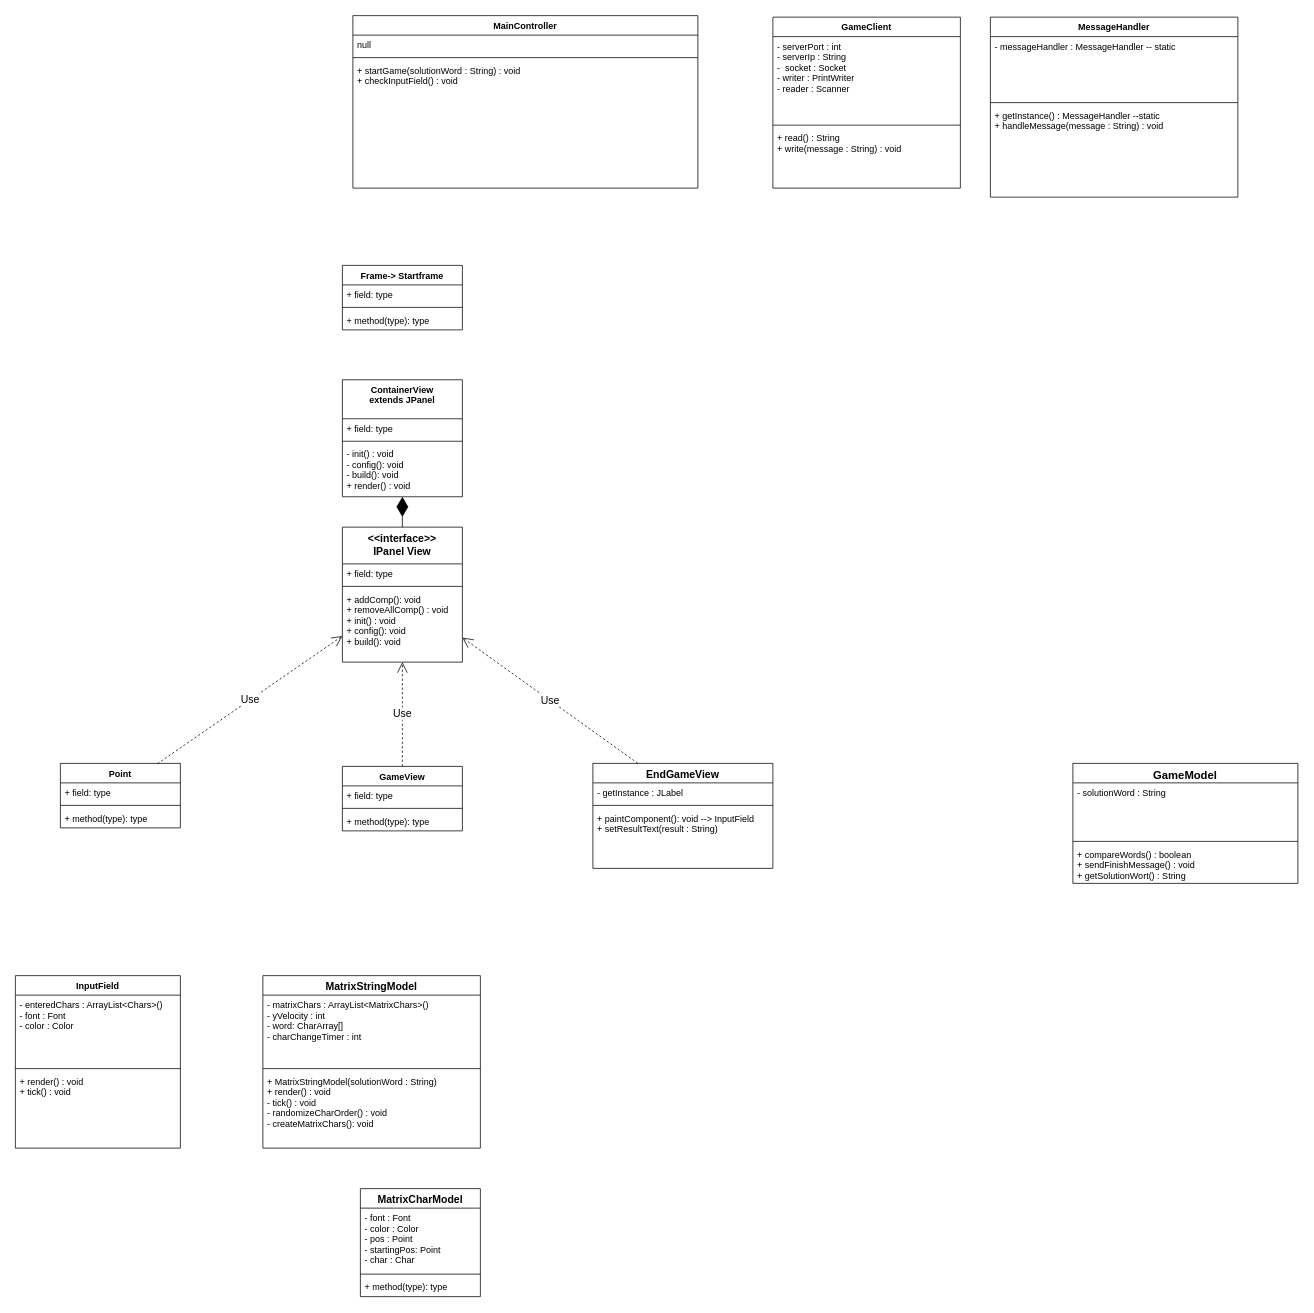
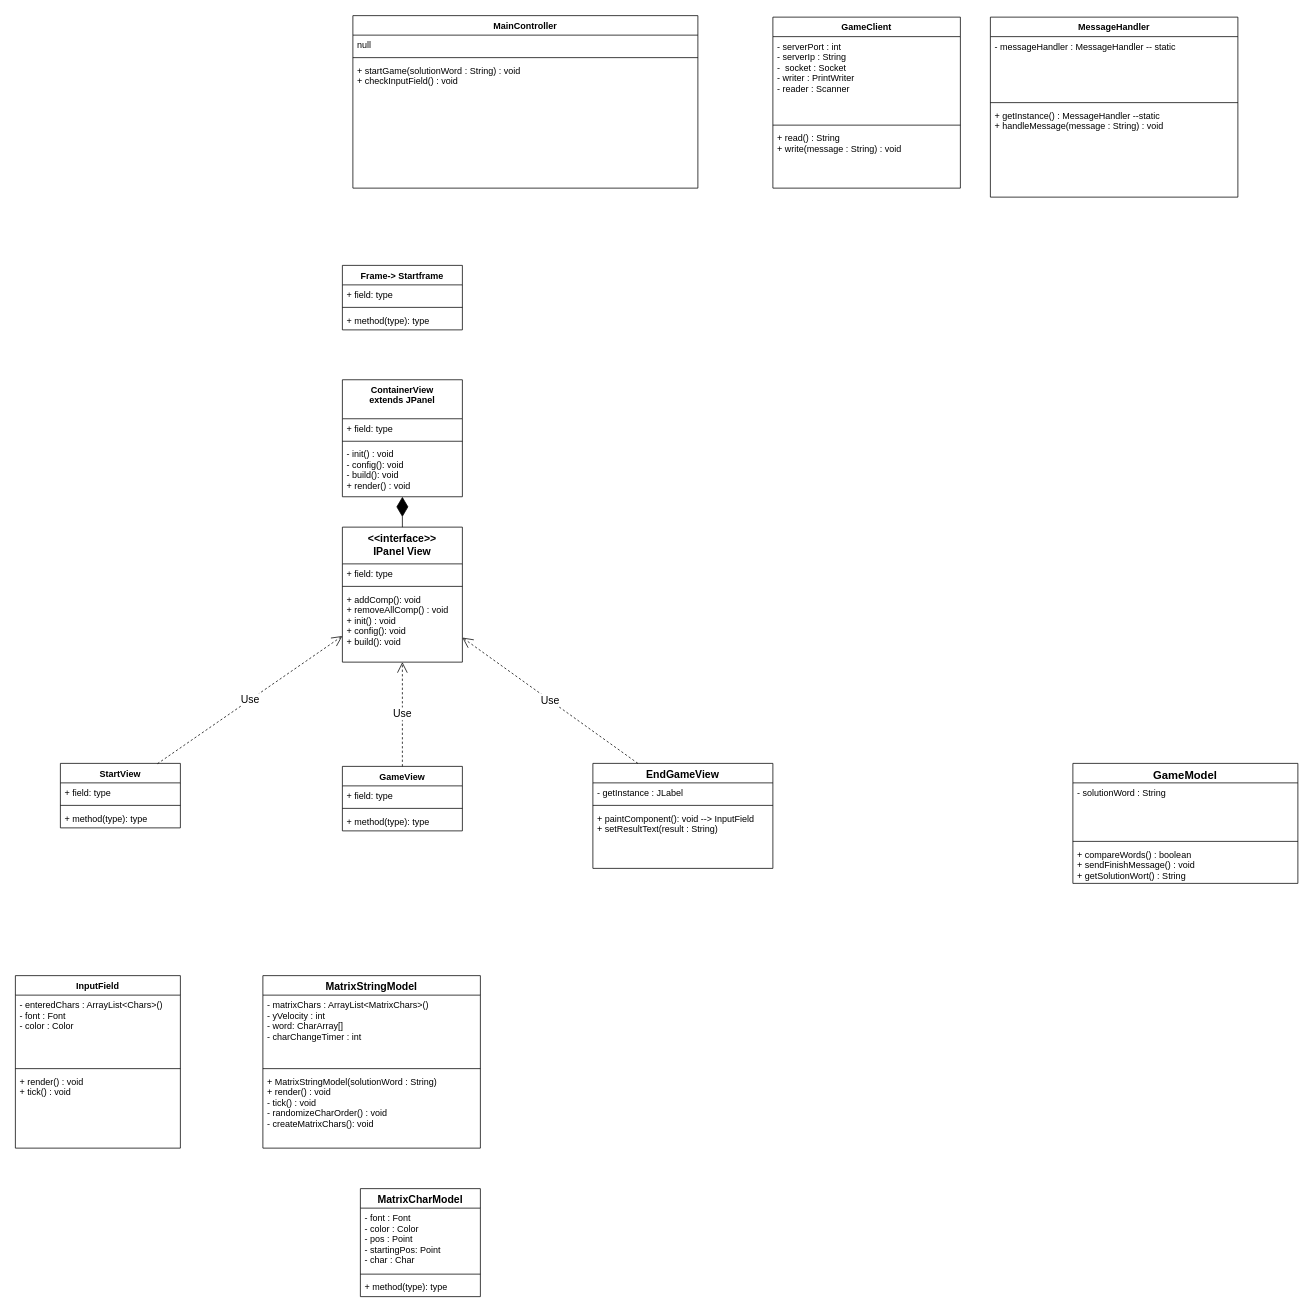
(120, 773) -> (120, 773)
